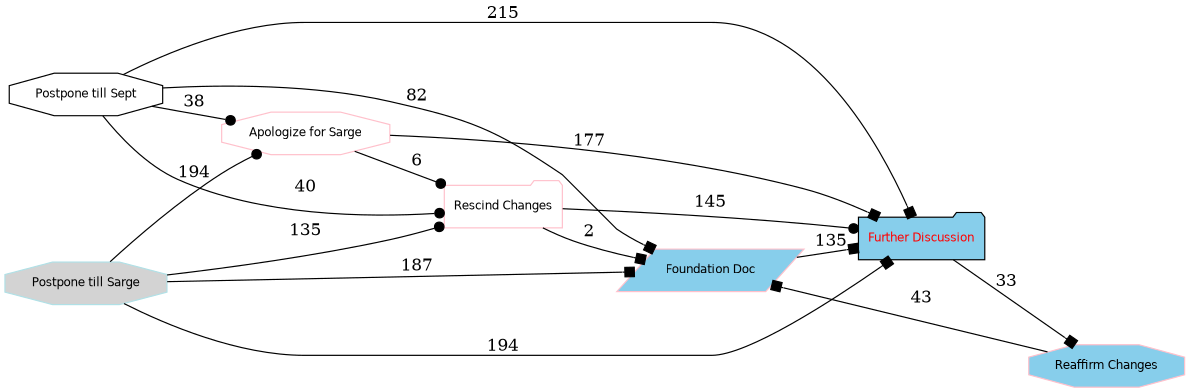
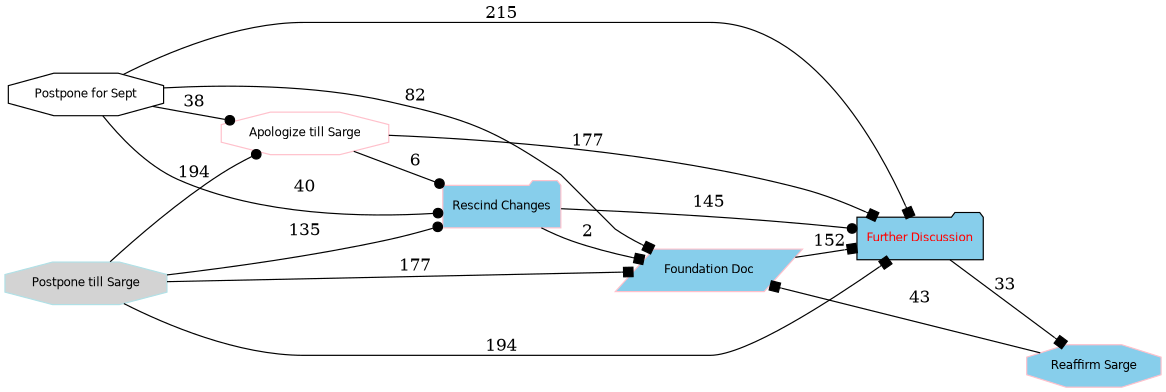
(86, 94) -> (86, 94)
(306, 133) -> (305, 133)
(503, 207) -> (502, 207)
(831, 241) -> (830, 241)
(417, 266) -> (416, 266)
(1107, 366) -> (1094, 366)
